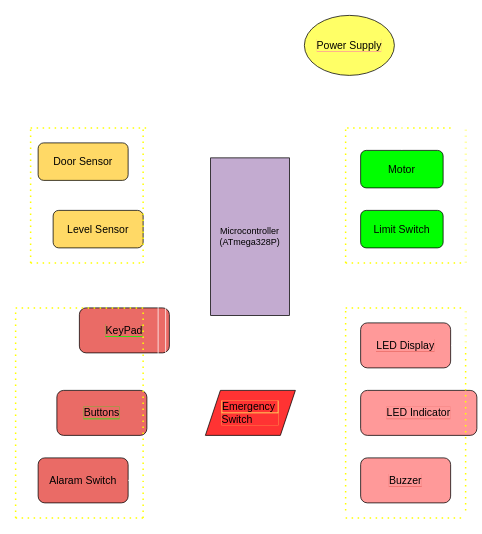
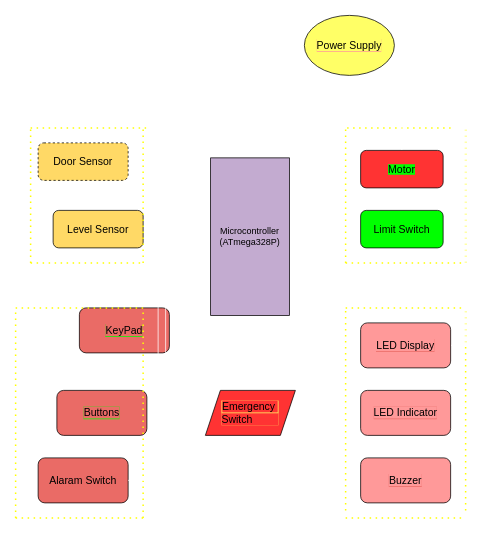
(83, 162) -> (83, 162)
(402, 169) -> (402, 169)
(419, 413) -> (405, 413)
